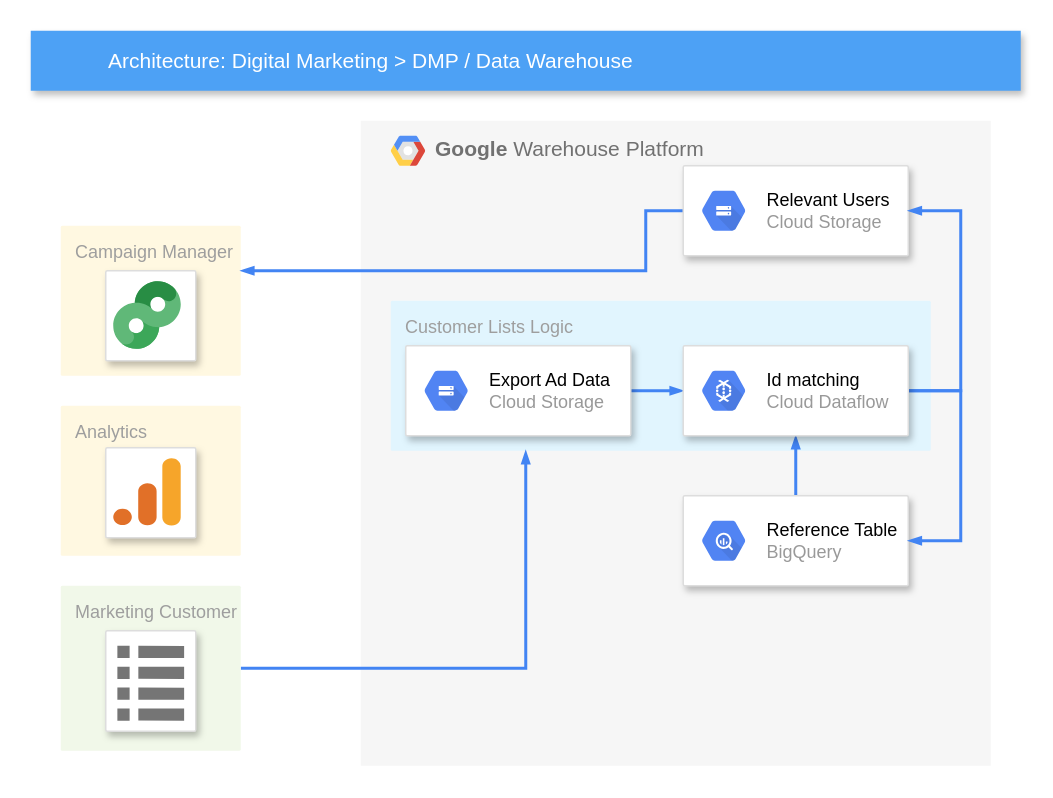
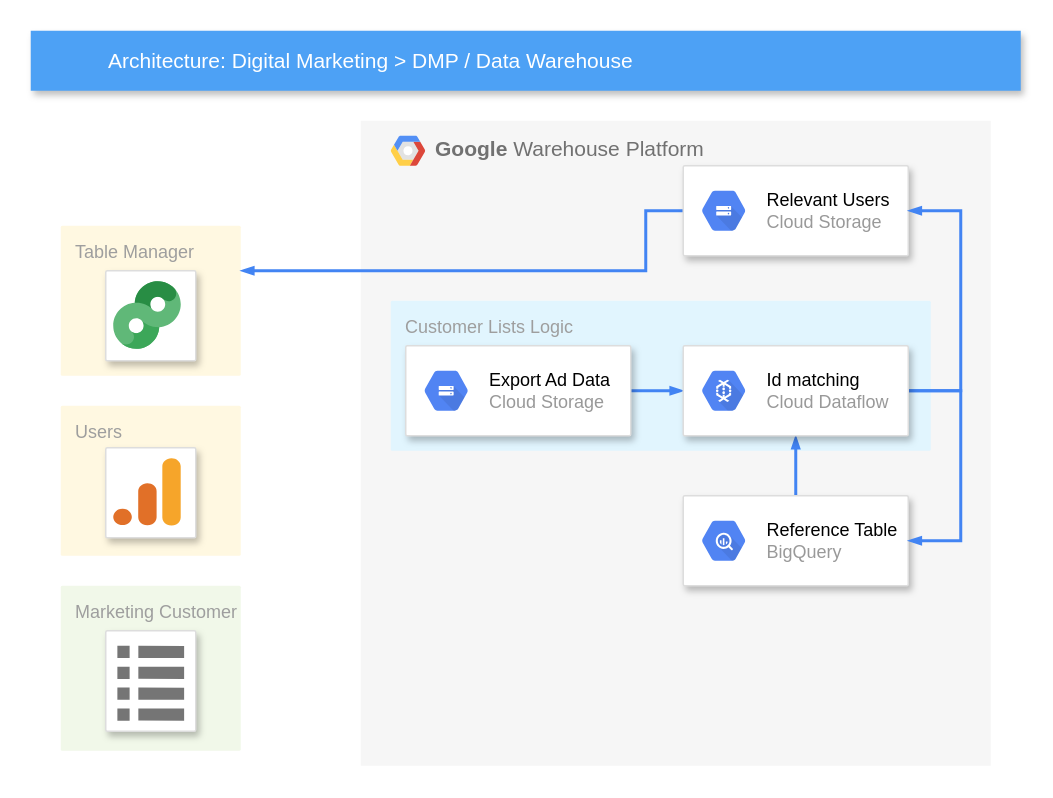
(152, 253) -> (137, 253)
(116, 433) -> (101, 433)
(486, 668) -> none
